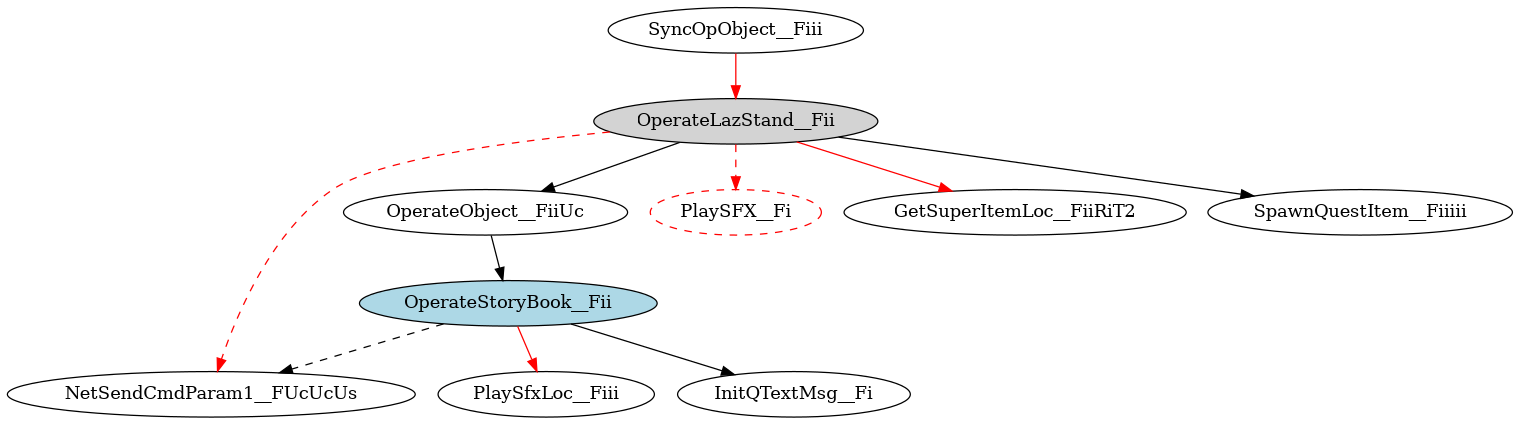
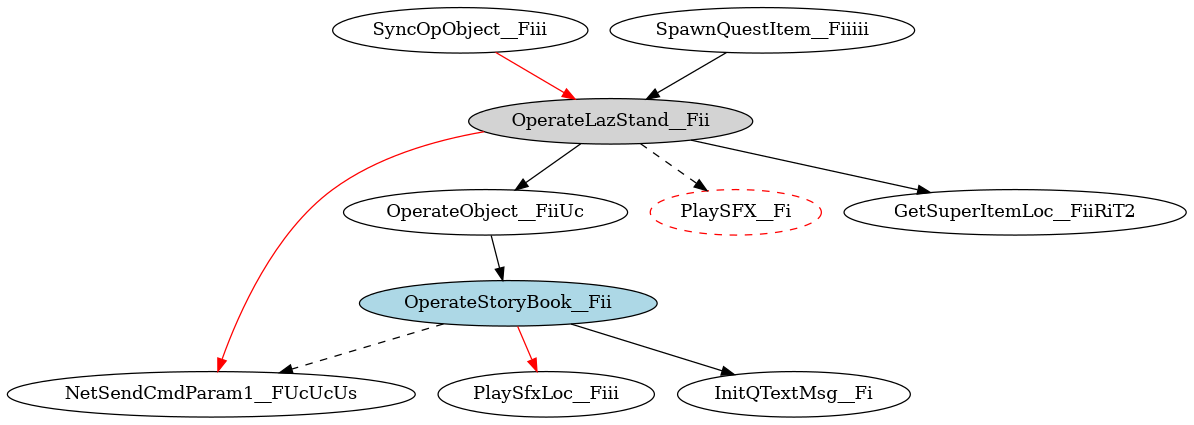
(736, 161) -> (668, 163)
(868, 165) -> (804, 165)
(1040, 166) -> (692, 73)
(368, 173) -> (317, 203)
